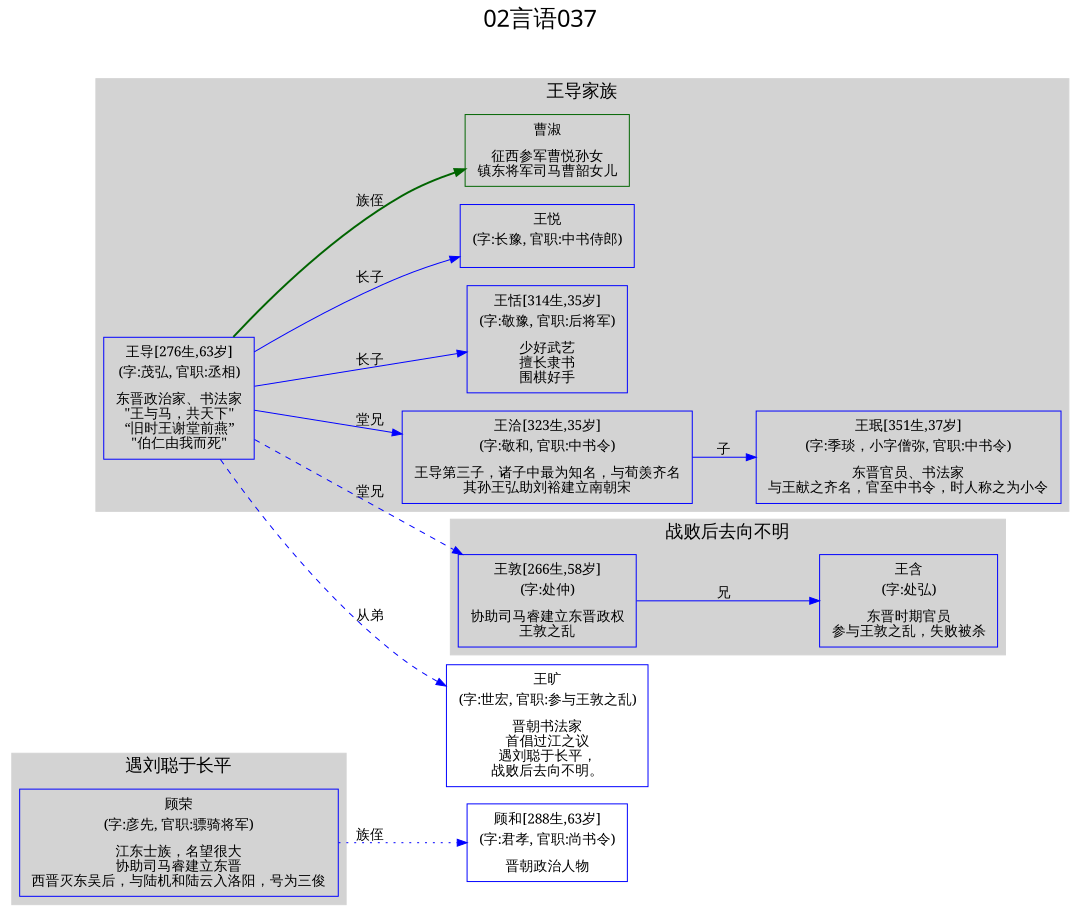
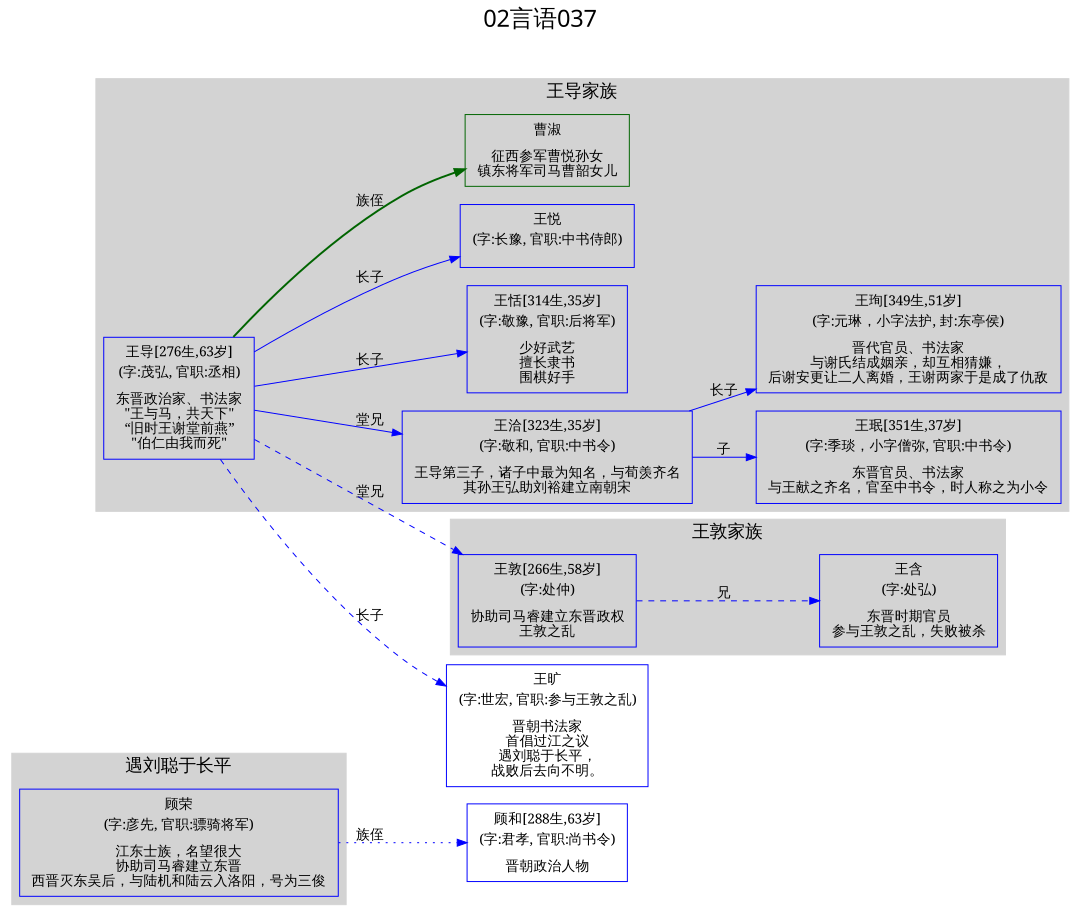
none -> (909, 339)
(728, 533) -> (728, 533)
(723, 601) -> (723, 601)
(370, 616) -> (370, 616)
